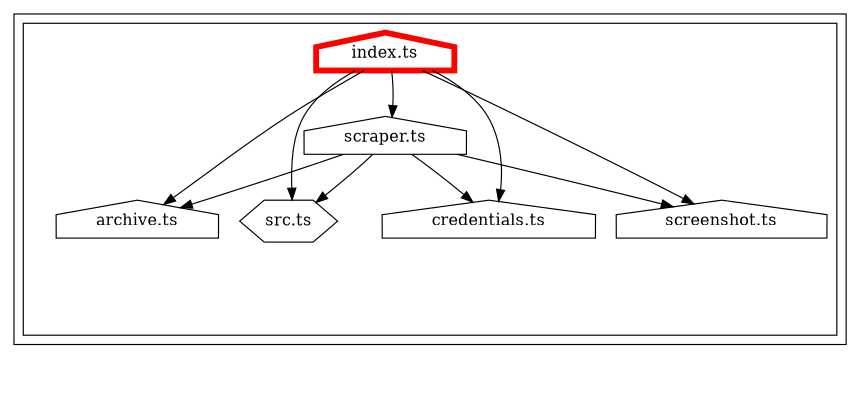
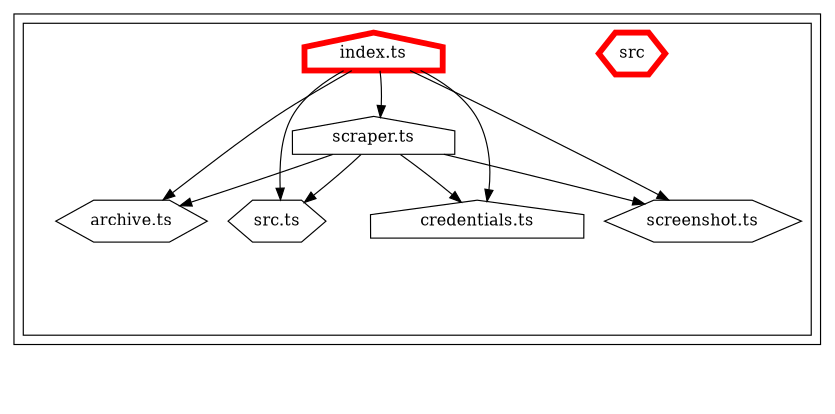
none -> (632, 54)
(137, 221) -> (132, 221)
(722, 221) -> (703, 221)
